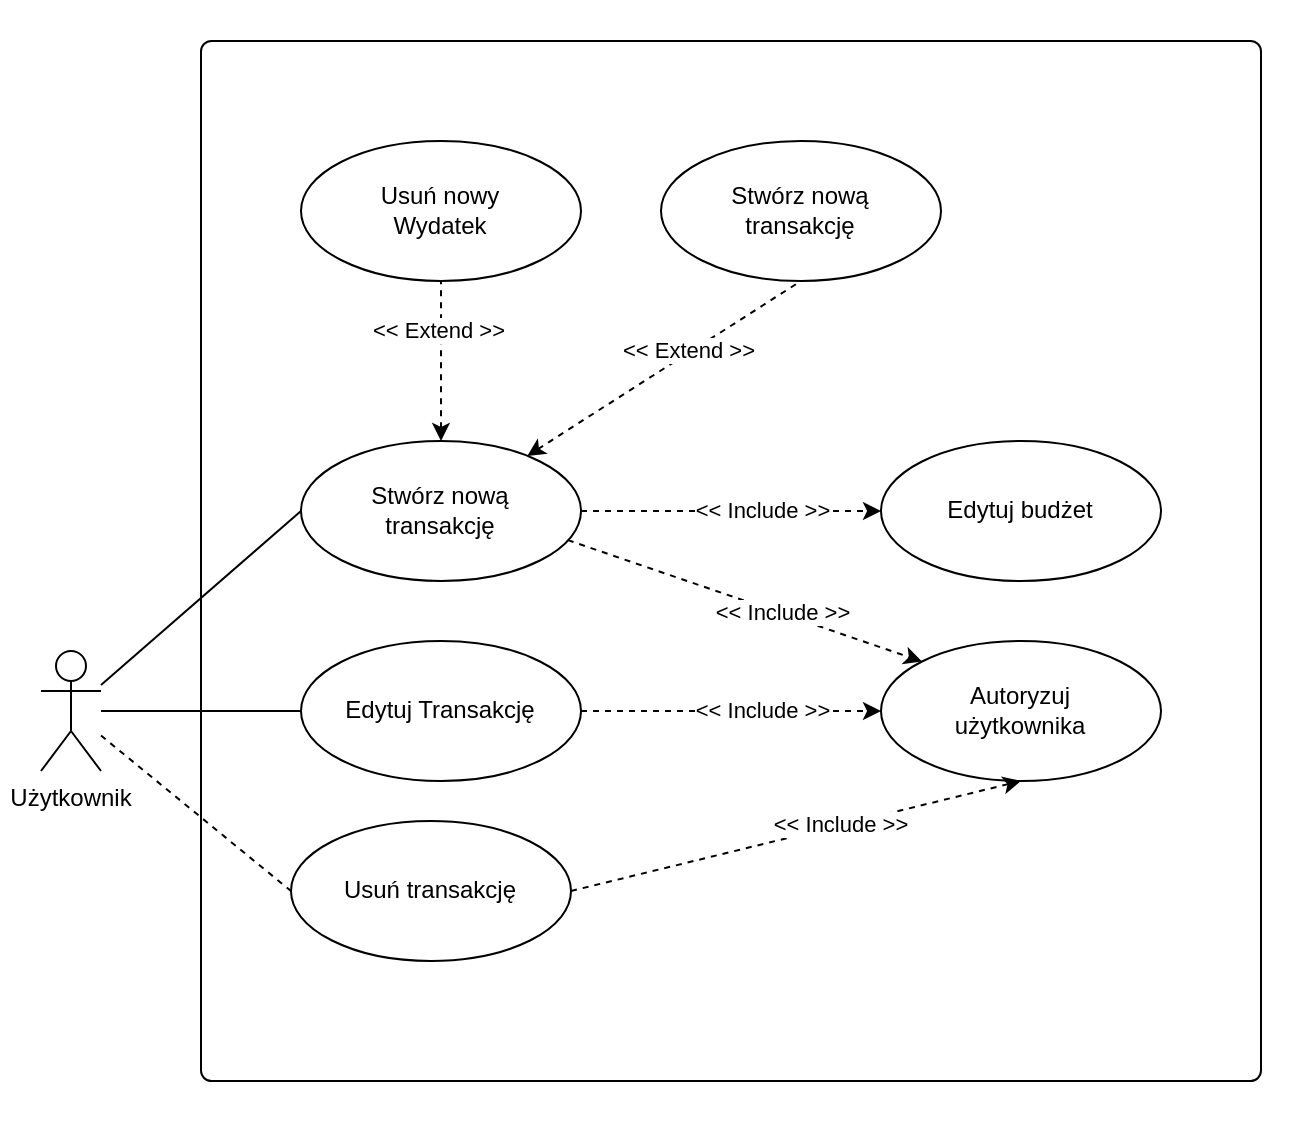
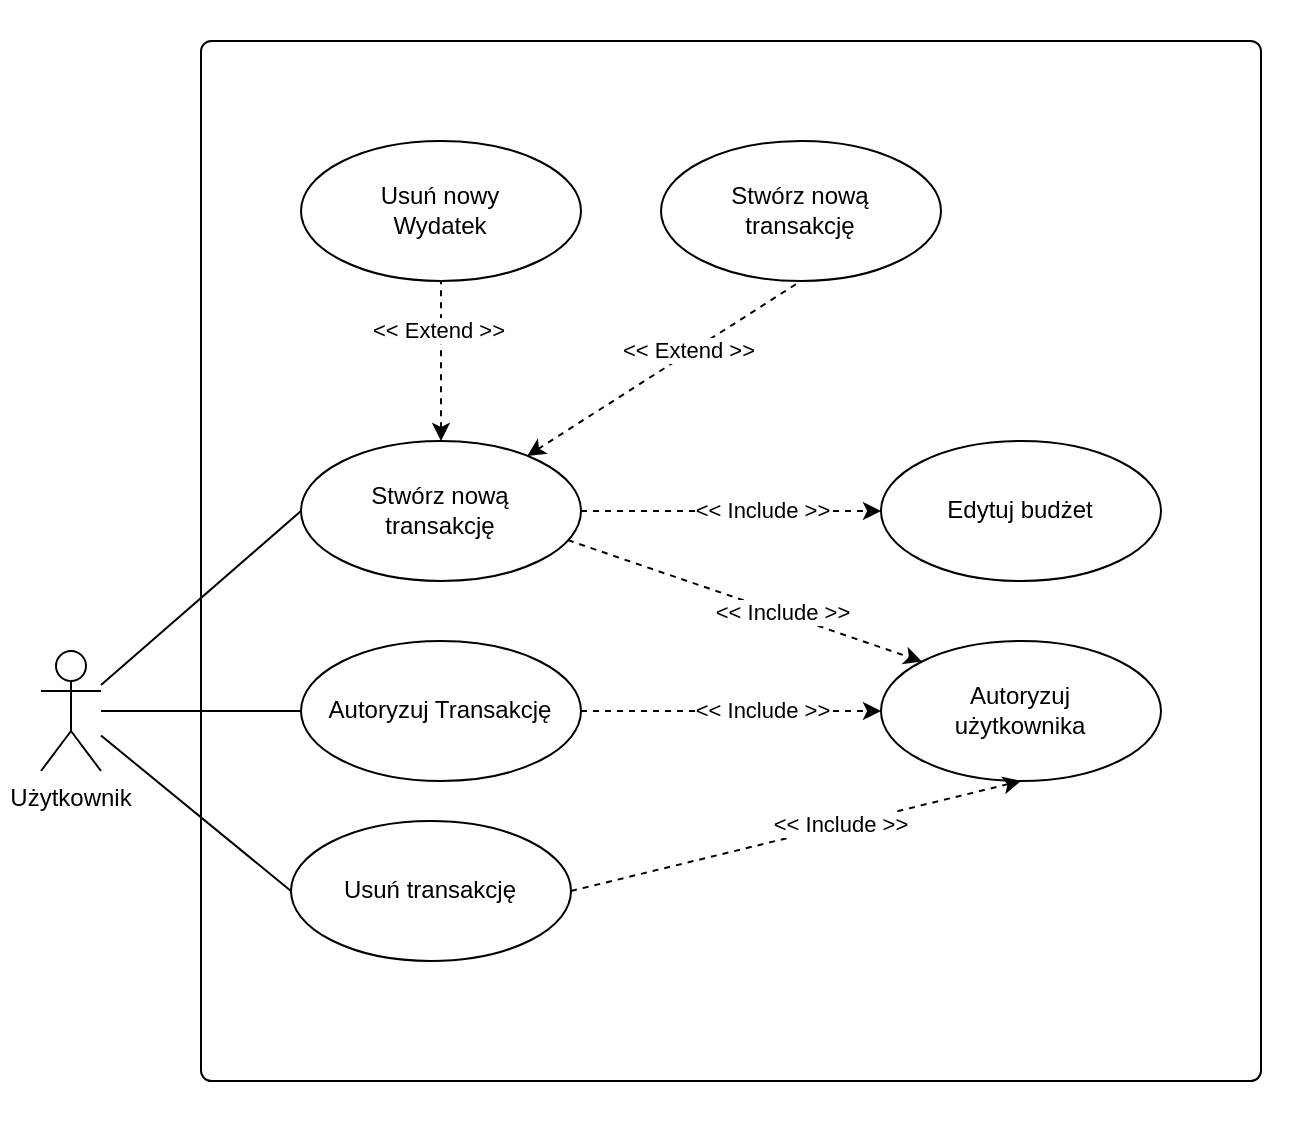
(441, 711) -> (441, 711)
(195, 812) -> (195, 812)
